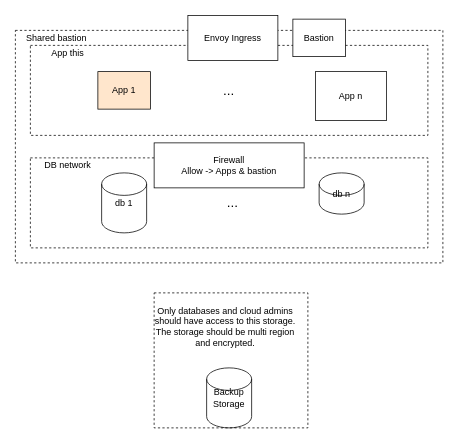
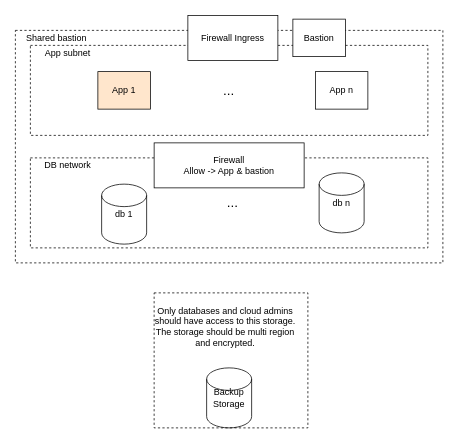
(233, 38) -> (233, 38)
(68, 53) -> (68, 53)
(351, 96) -> (342, 90)
(229, 165) -> (229, 165)
(342, 194) -> (342, 203)
(124, 203) -> (124, 214)
